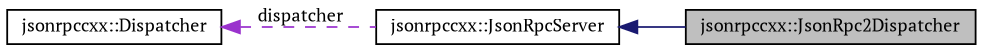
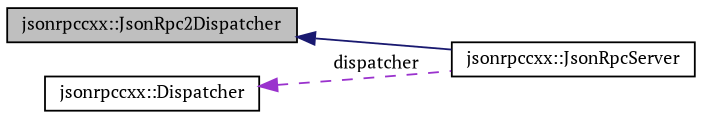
(662, 27) -> (383, 44)
